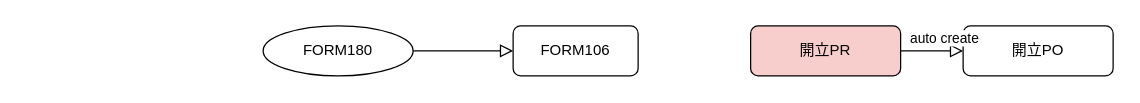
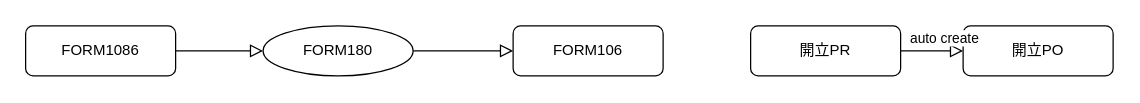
none -> (101, 51)
none -> (213, 51)
(576, 51) -> (588, 51)
(826, 51) -> (826, 51)
